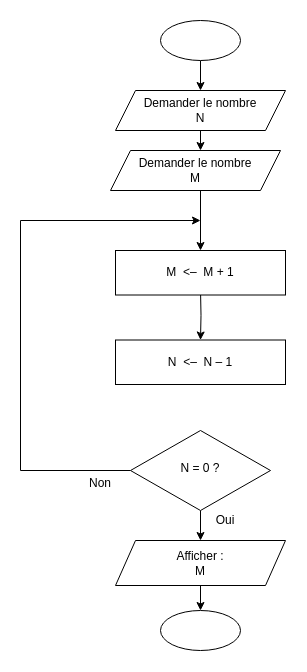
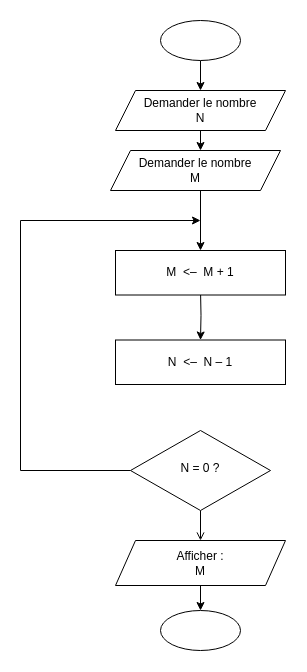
(101, 483) -> none
(226, 521) -> none
(201, 532) -> (201, 534)
